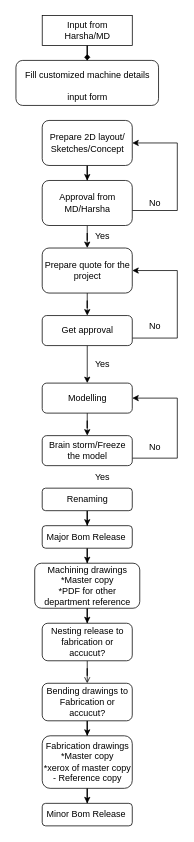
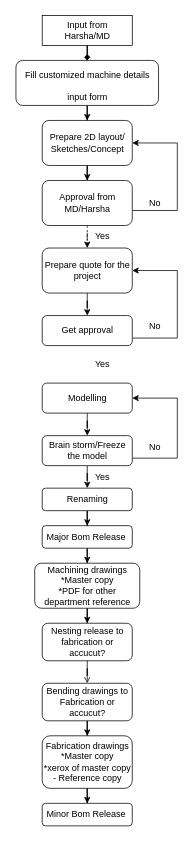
none -> (87, 115)
(87, 239) -> (87, 239)
(87, 362) -> none
none -> (87, 479)
